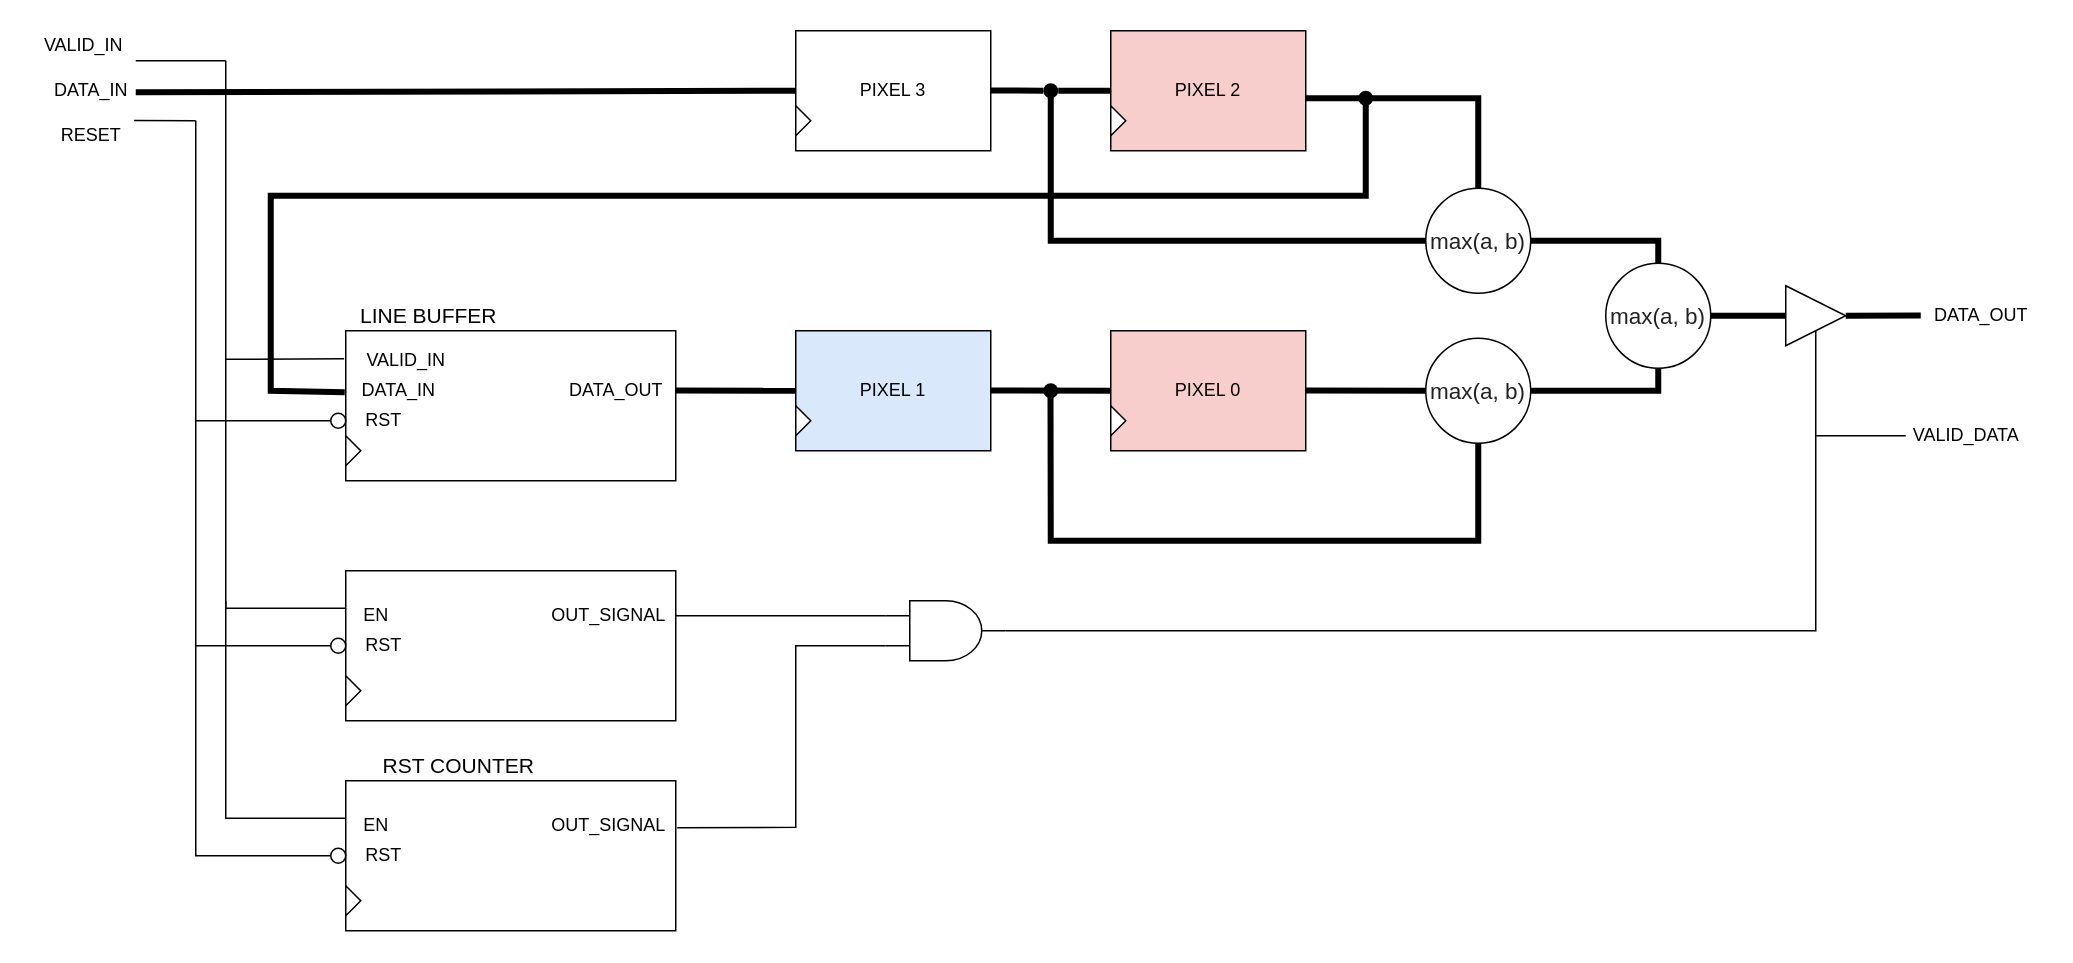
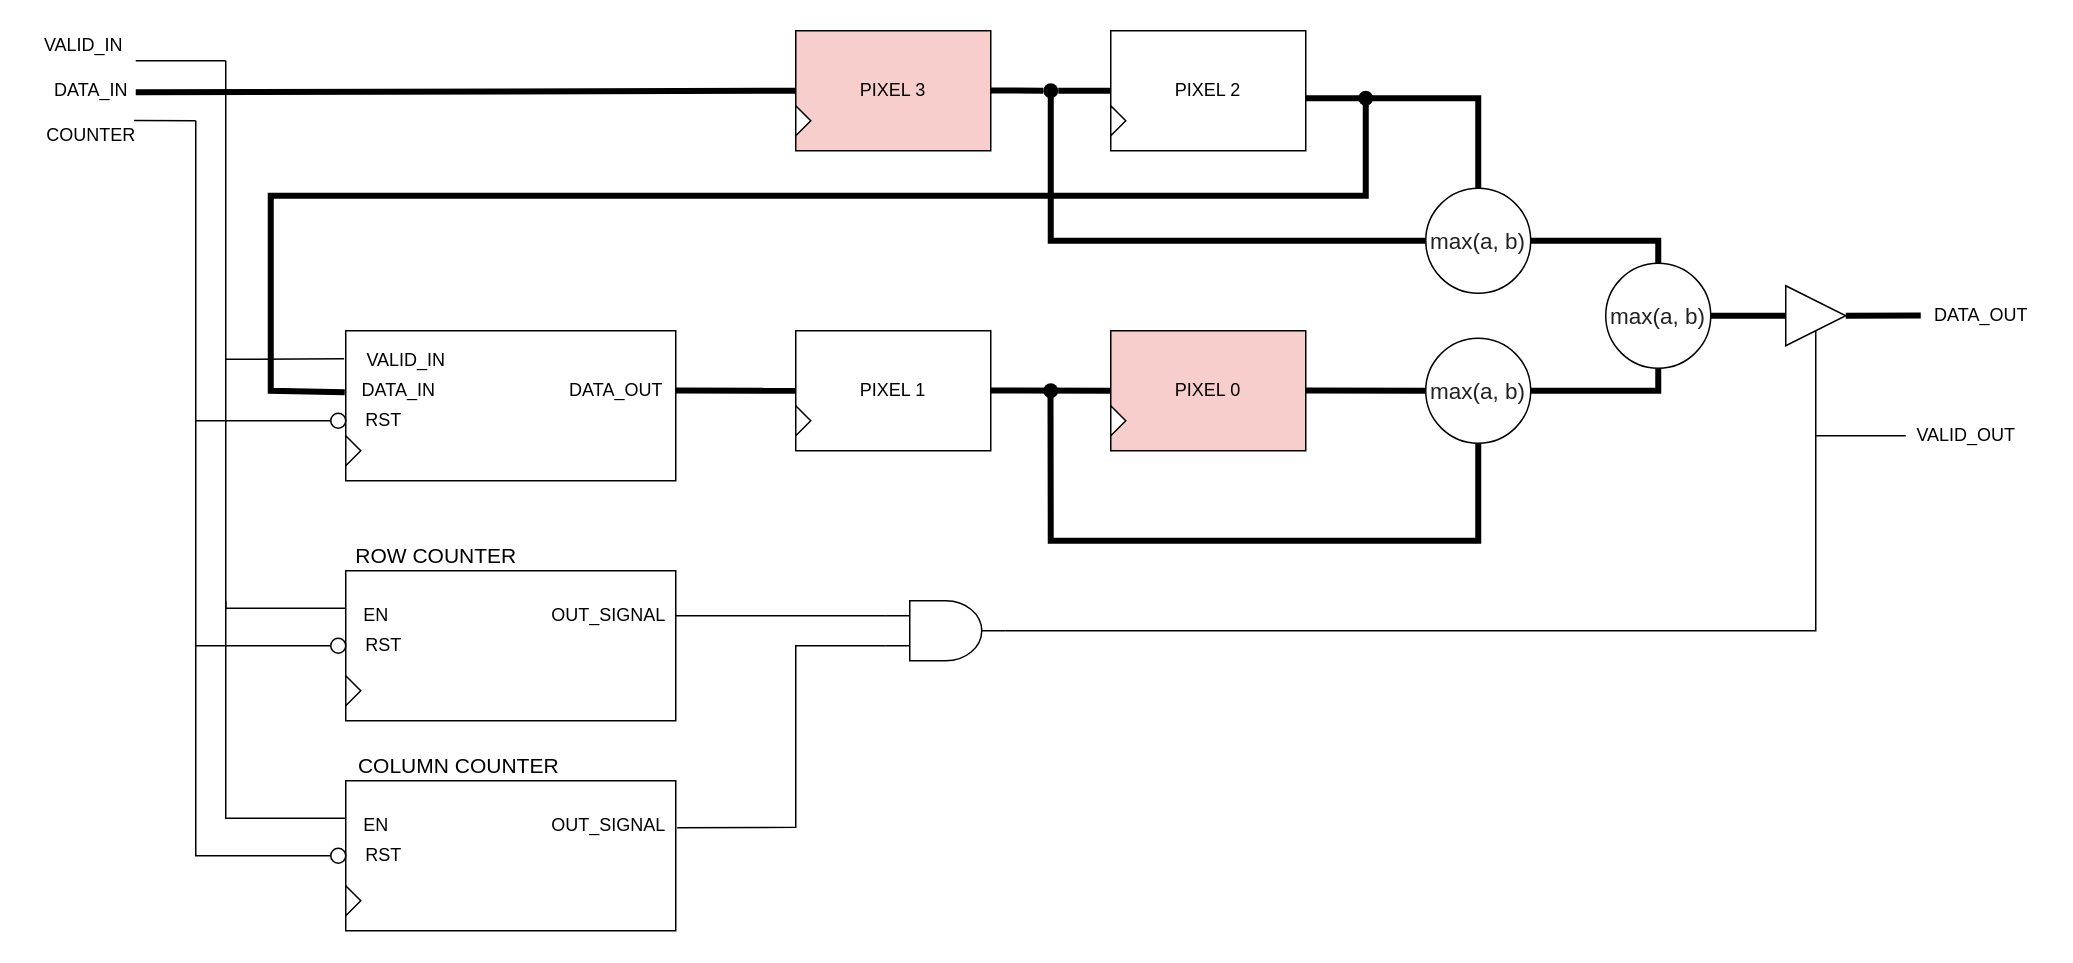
(893, 91) -> (893, 91)
(1208, 91) -> (1208, 91)
(92, 136) -> (92, 136)
(428, 316) -> none
(893, 391) -> (893, 391)
(1967, 436) -> (1967, 436)
none -> (436, 556)
(459, 766) -> (459, 766)
